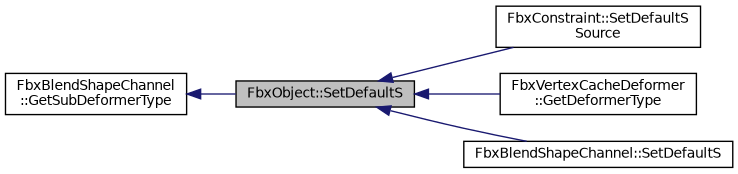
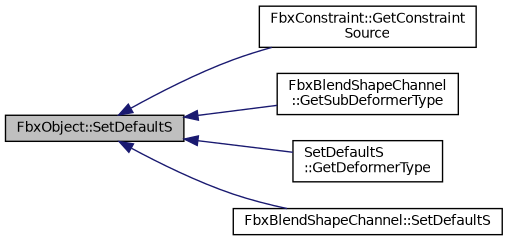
(598, 27) -> (368, 27)
(218, 94) -> (237, 110)
(598, 94) -> (368, 161)
